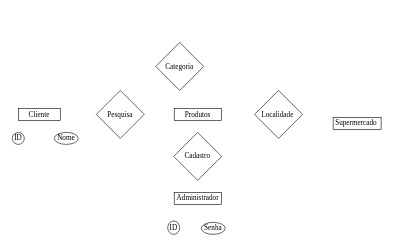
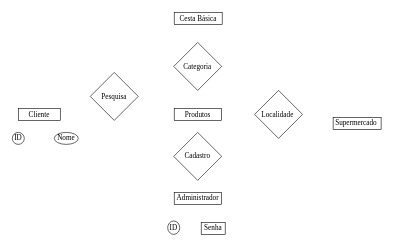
none -> (198, 18)
(180, 66) -> (198, 66)
(120, 114) -> (114, 96)
(213, 228) -> (213, 228)
